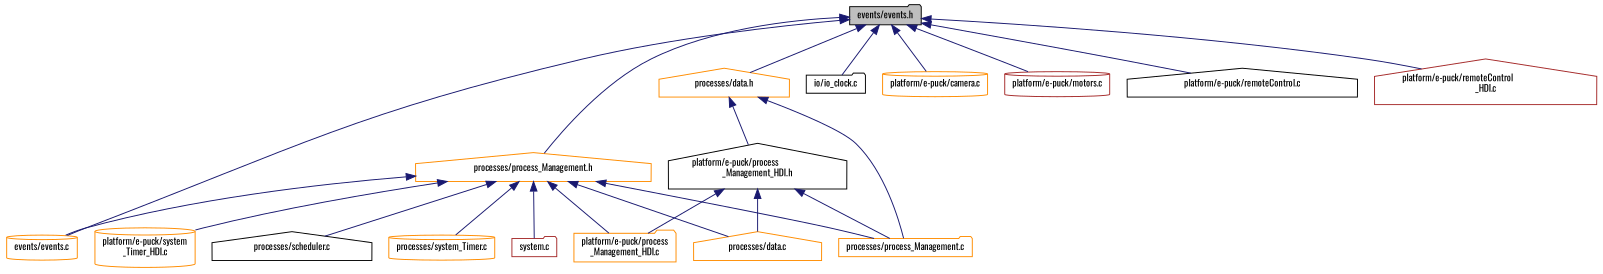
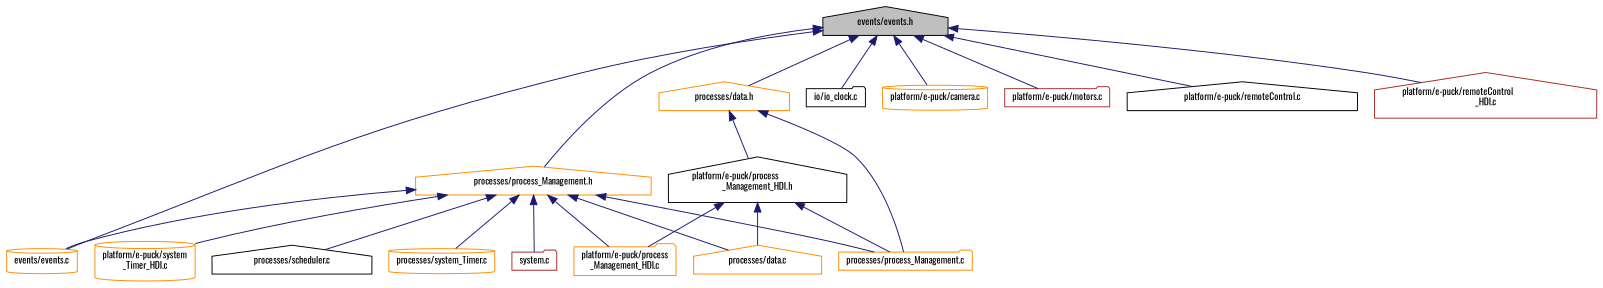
(885, 16) -> (885, 23)
(1057, 84) -> (1057, 98)
